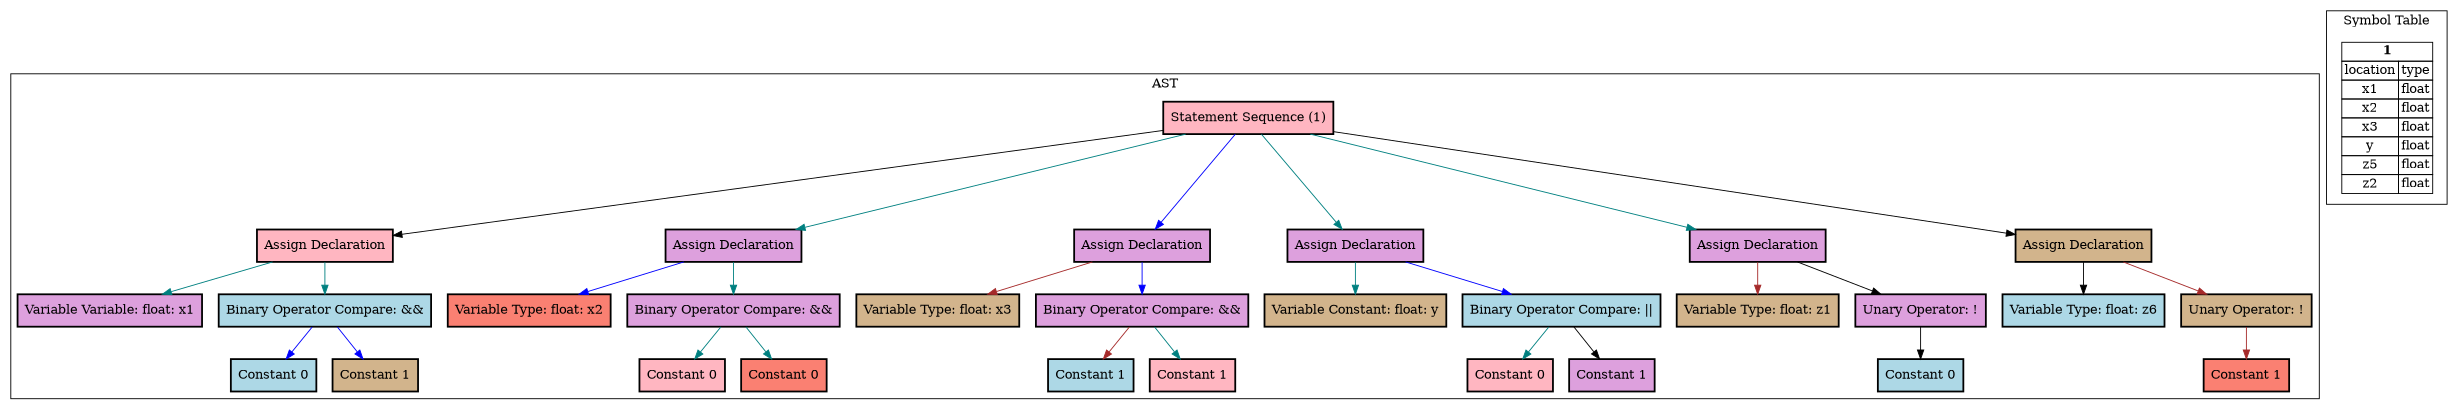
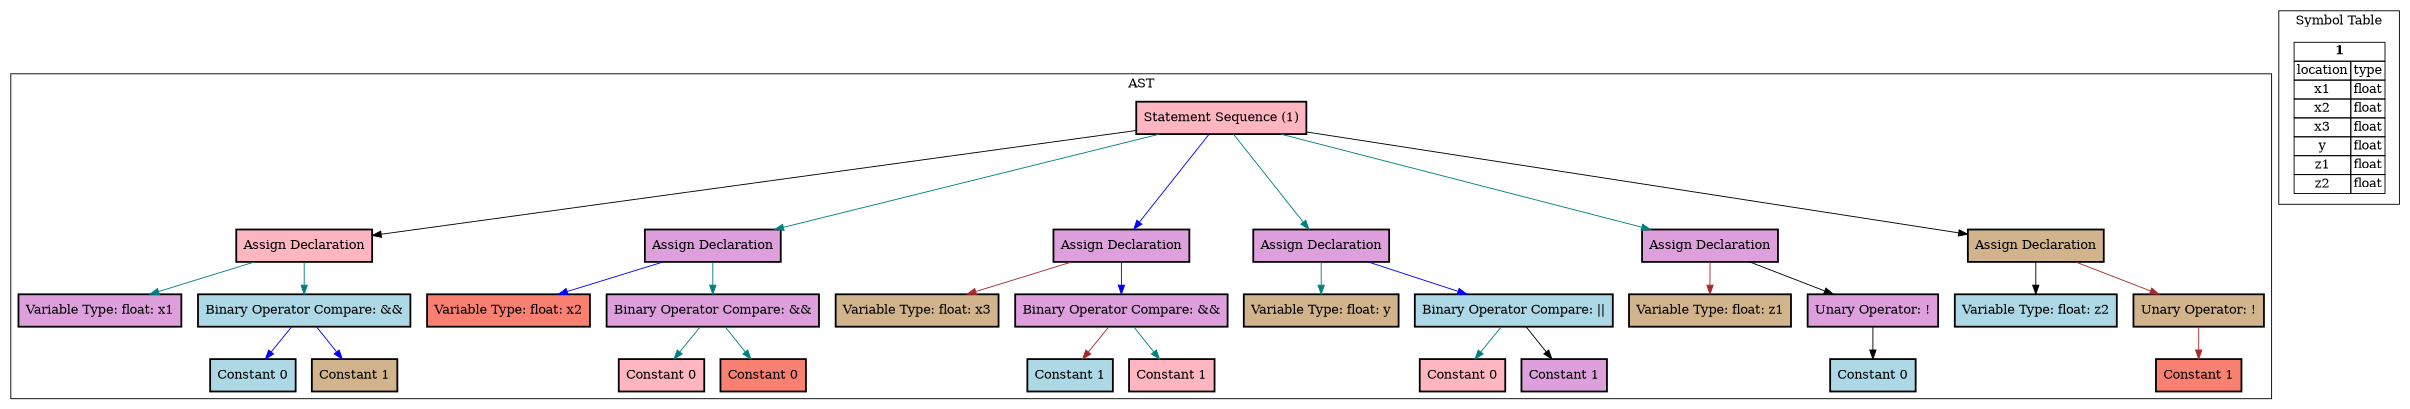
(2370, 165) -> (2322, 165)
(110, 310) -> (100, 310)
(1355, 310) -> (1321, 310)
(2084, 310) -> (2036, 310)
